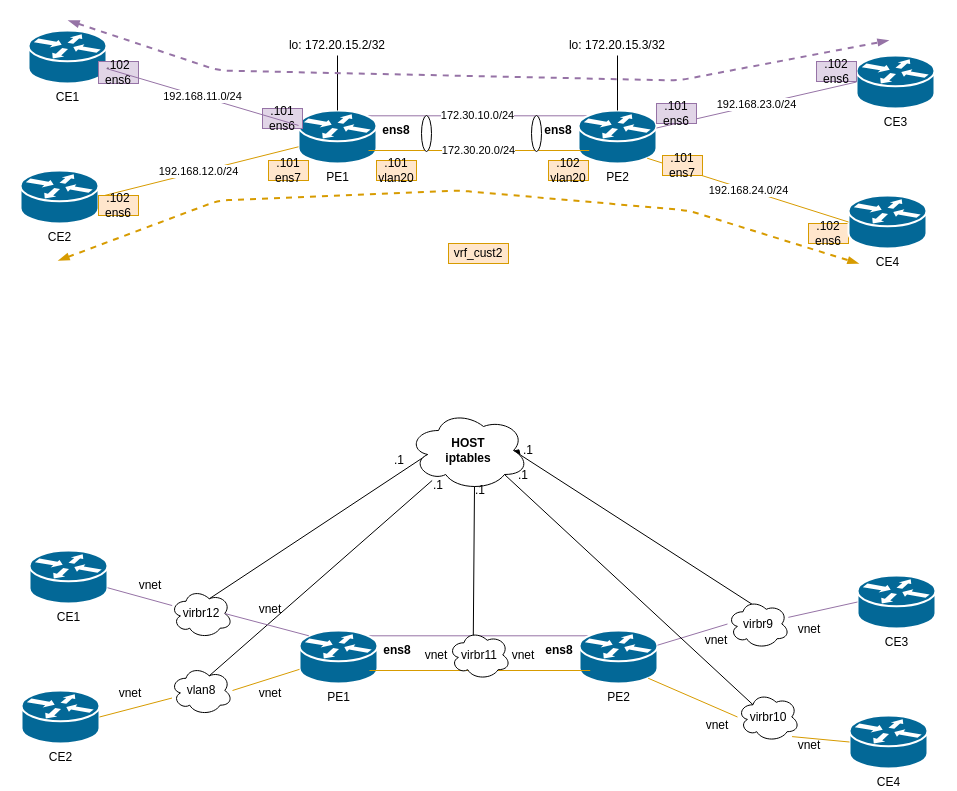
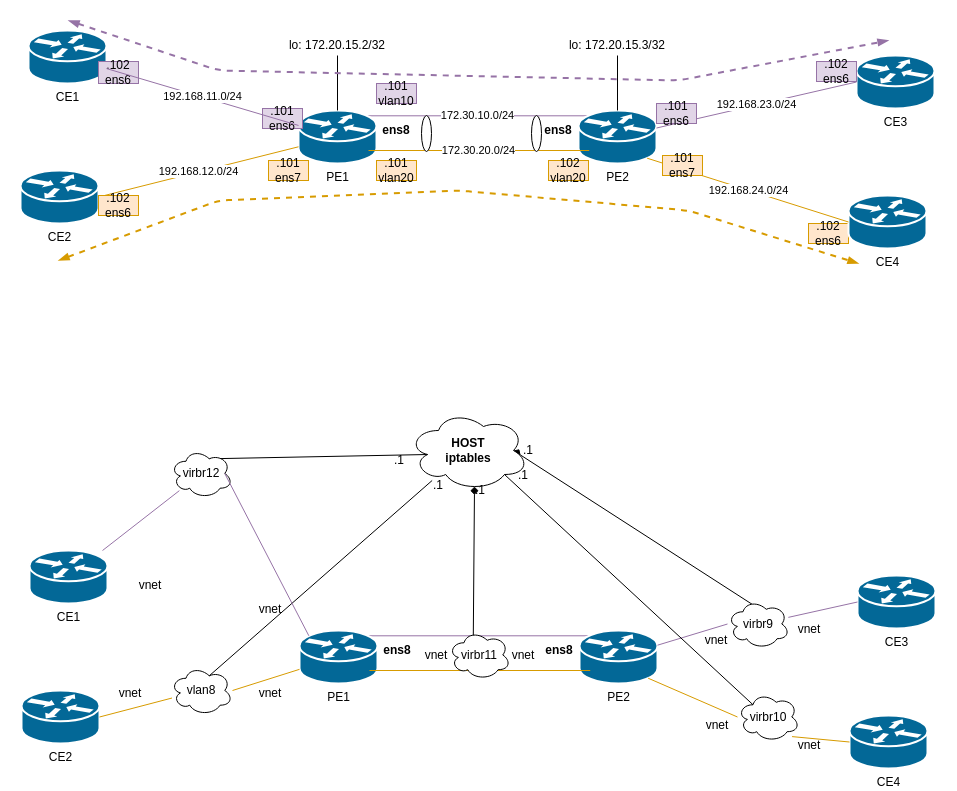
none -> (397, 94)
(479, 254) -> none
(474, 491) -> (474, 495)
(202, 614) -> (202, 474)
